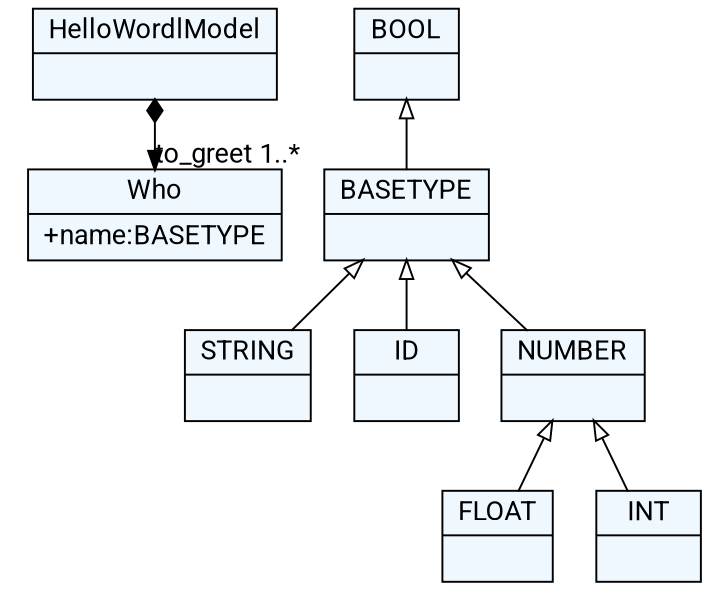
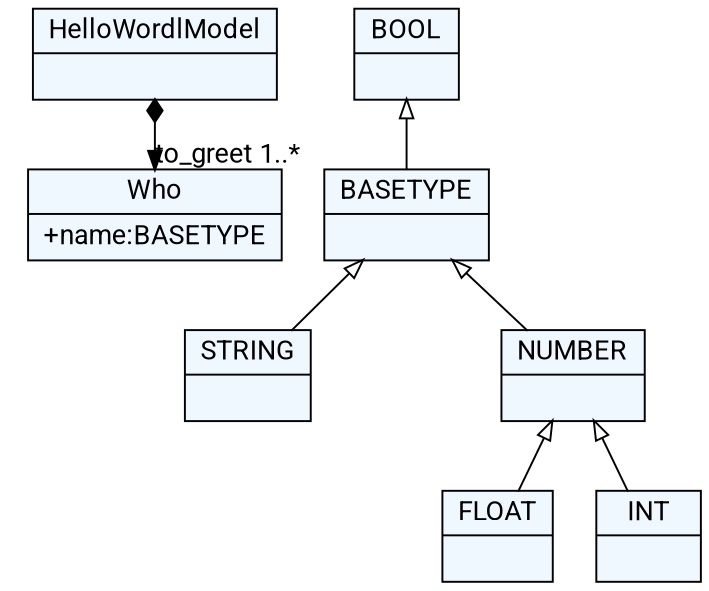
(407, 376) -> none
